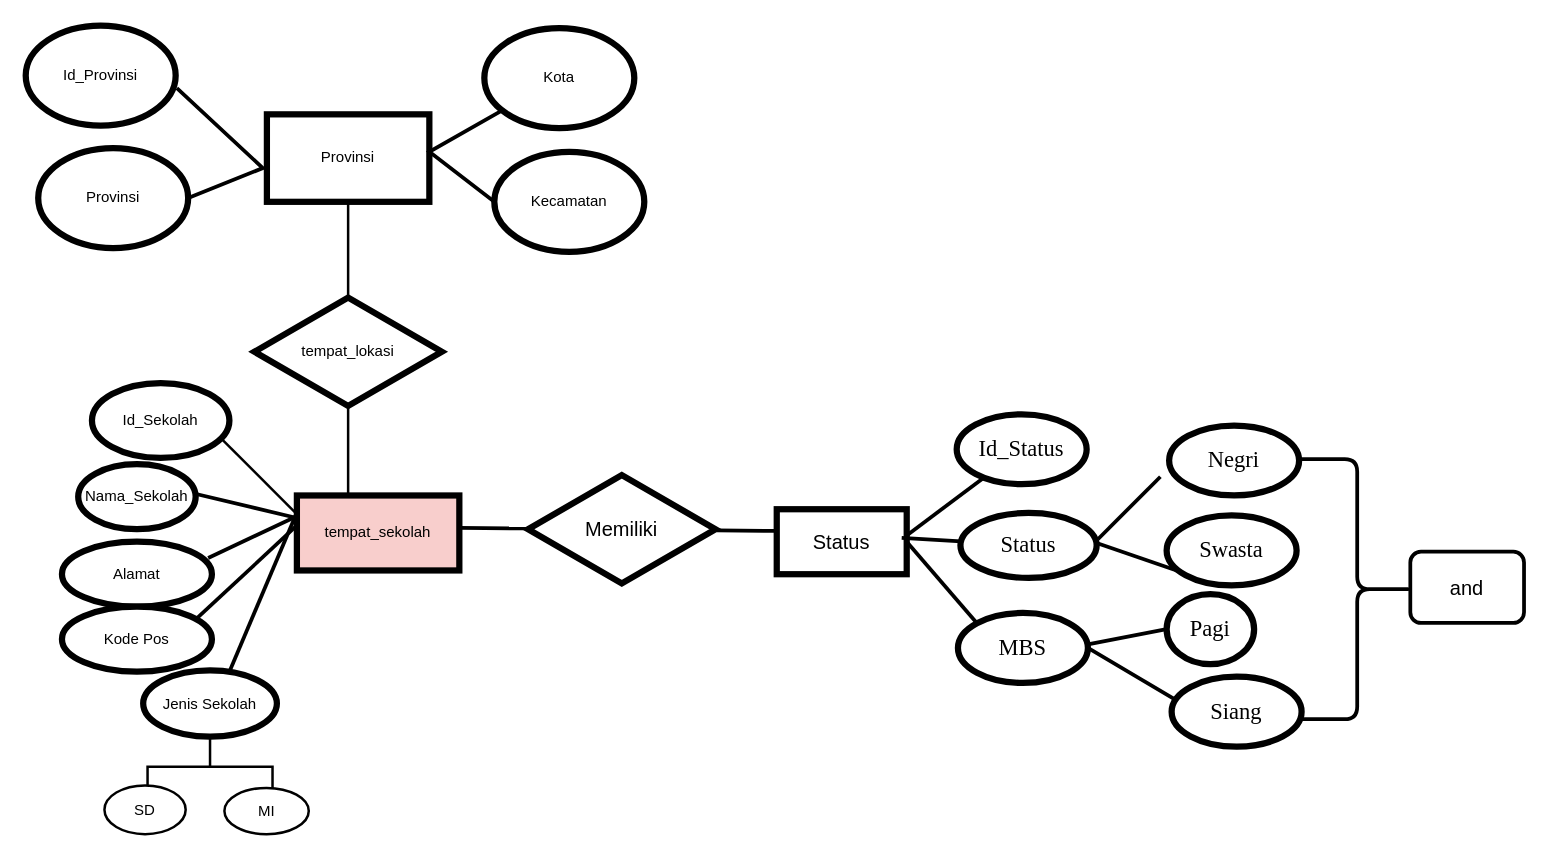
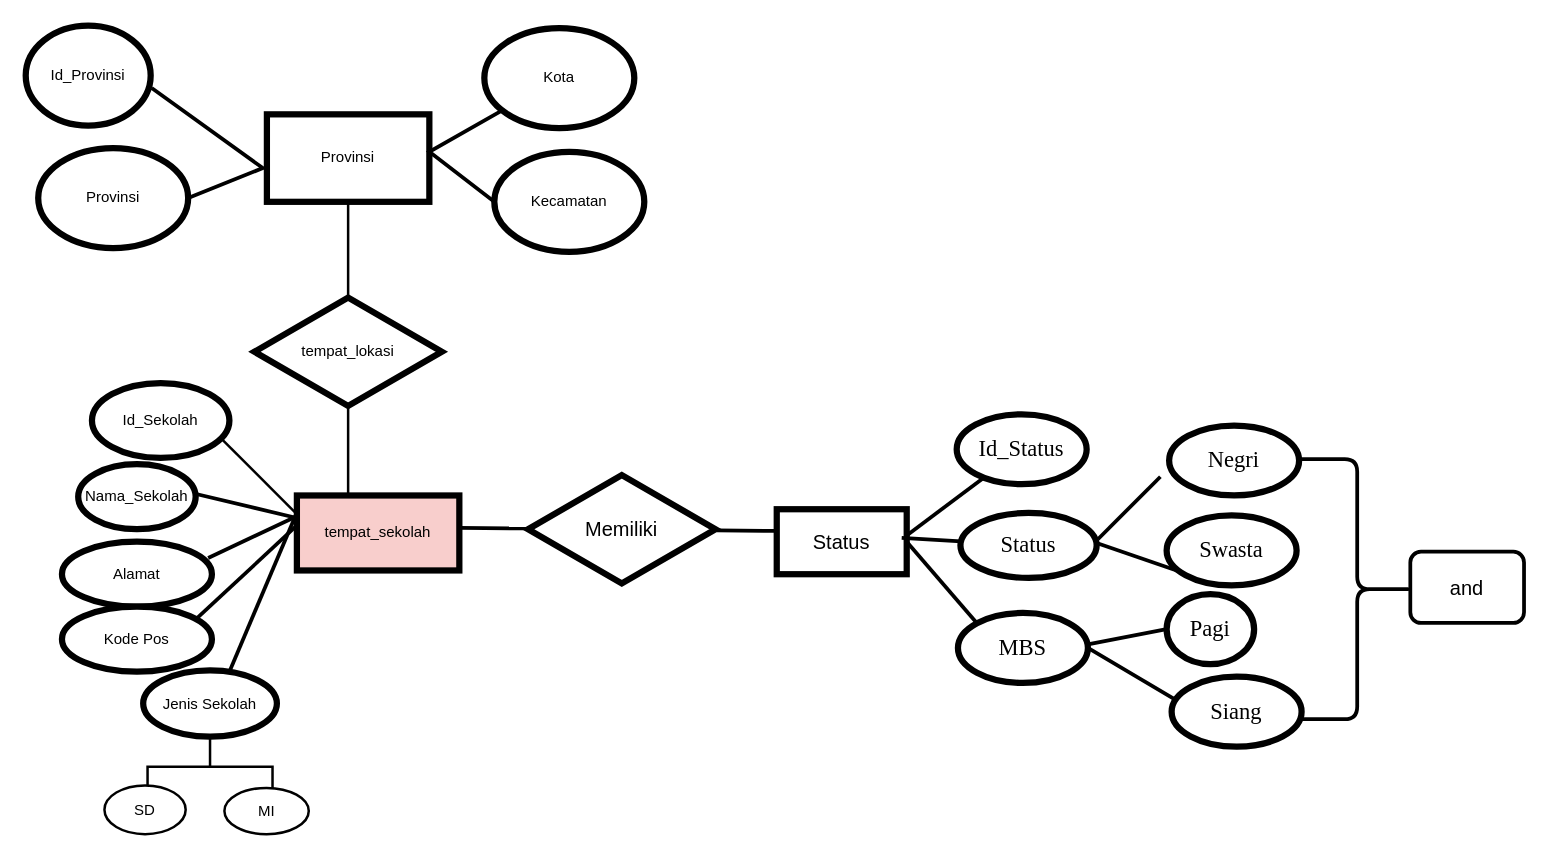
(101, 76) -> (88, 76)
